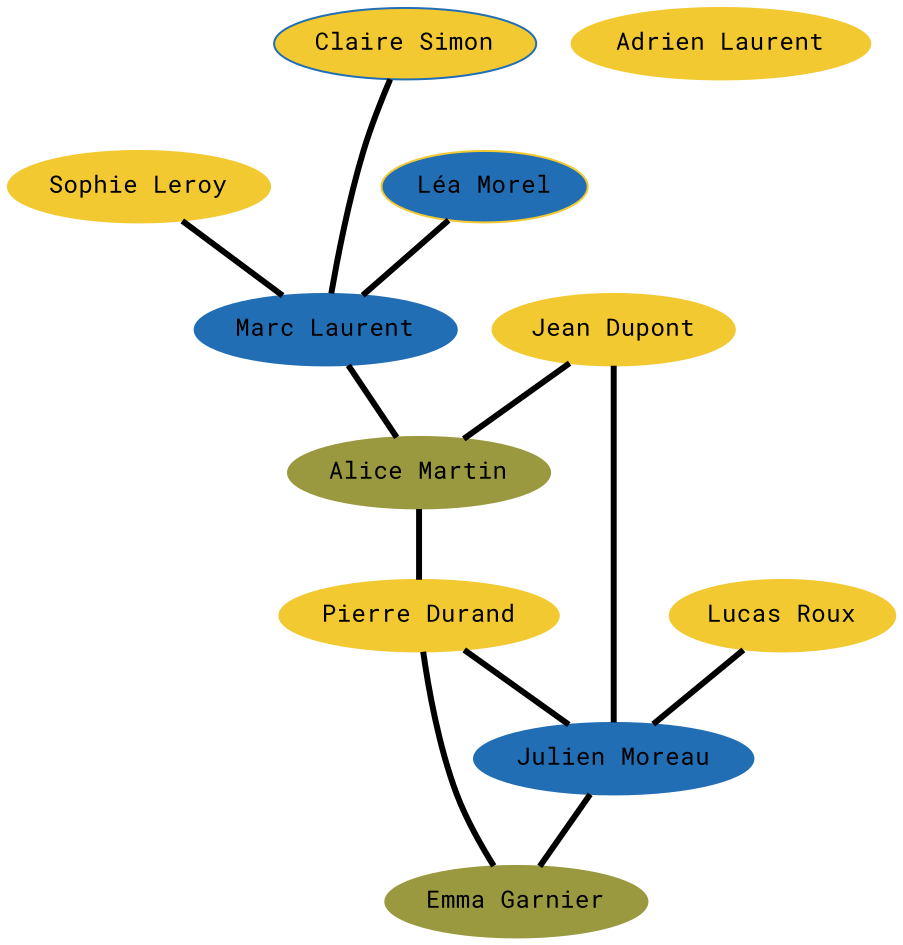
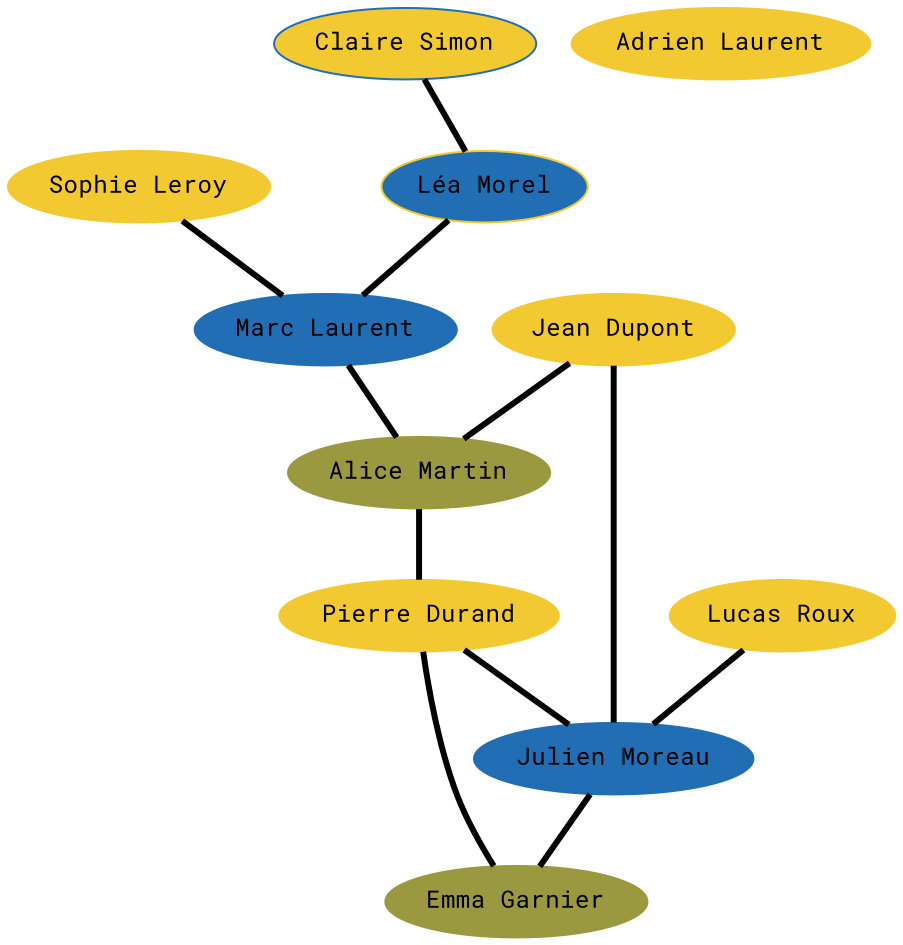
(354, 184) -> (445, 115)
